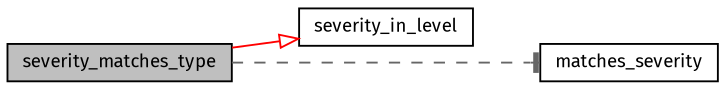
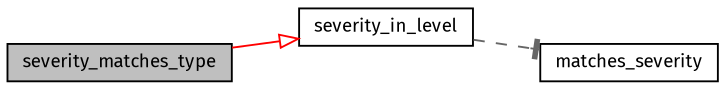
(381, 63) -> (502, 44)
